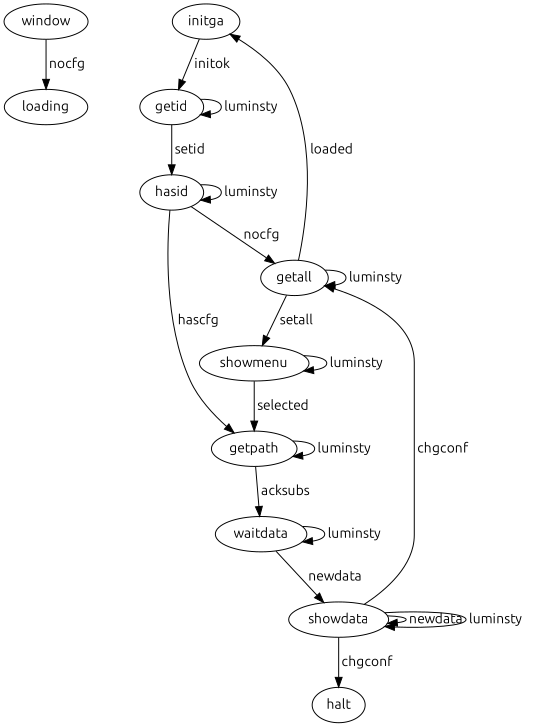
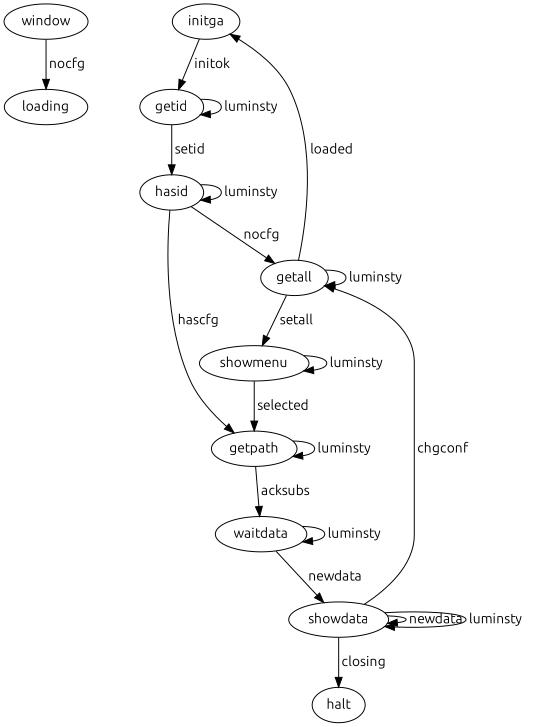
(367, 662) -> (364, 662)
